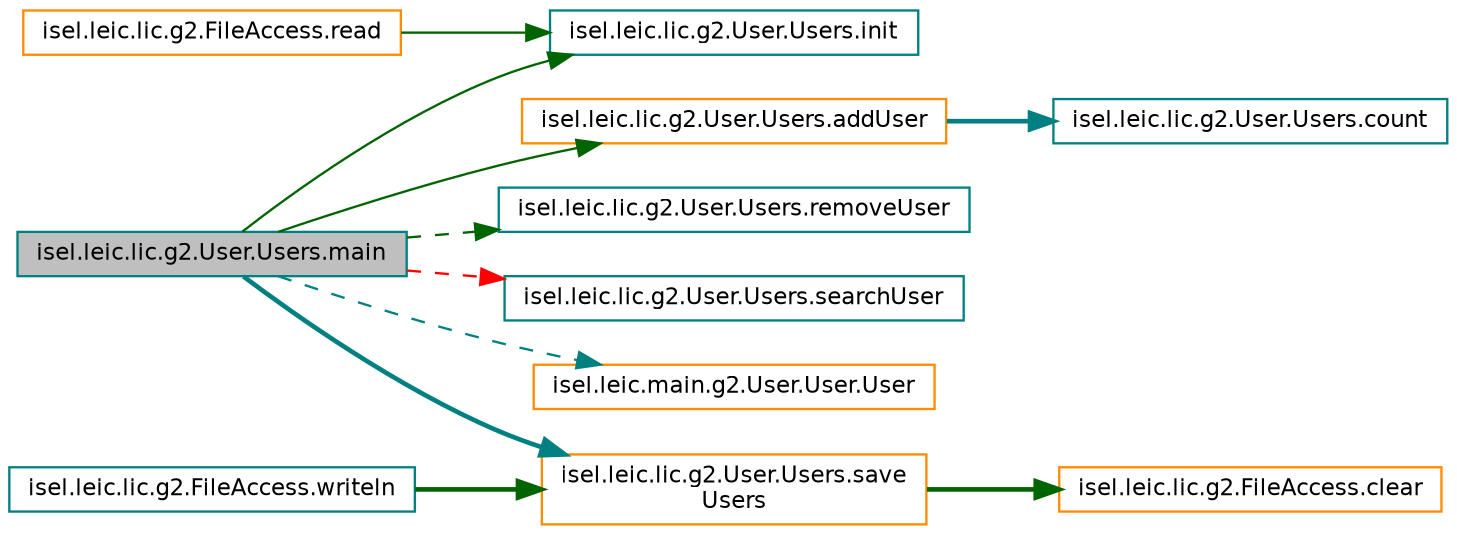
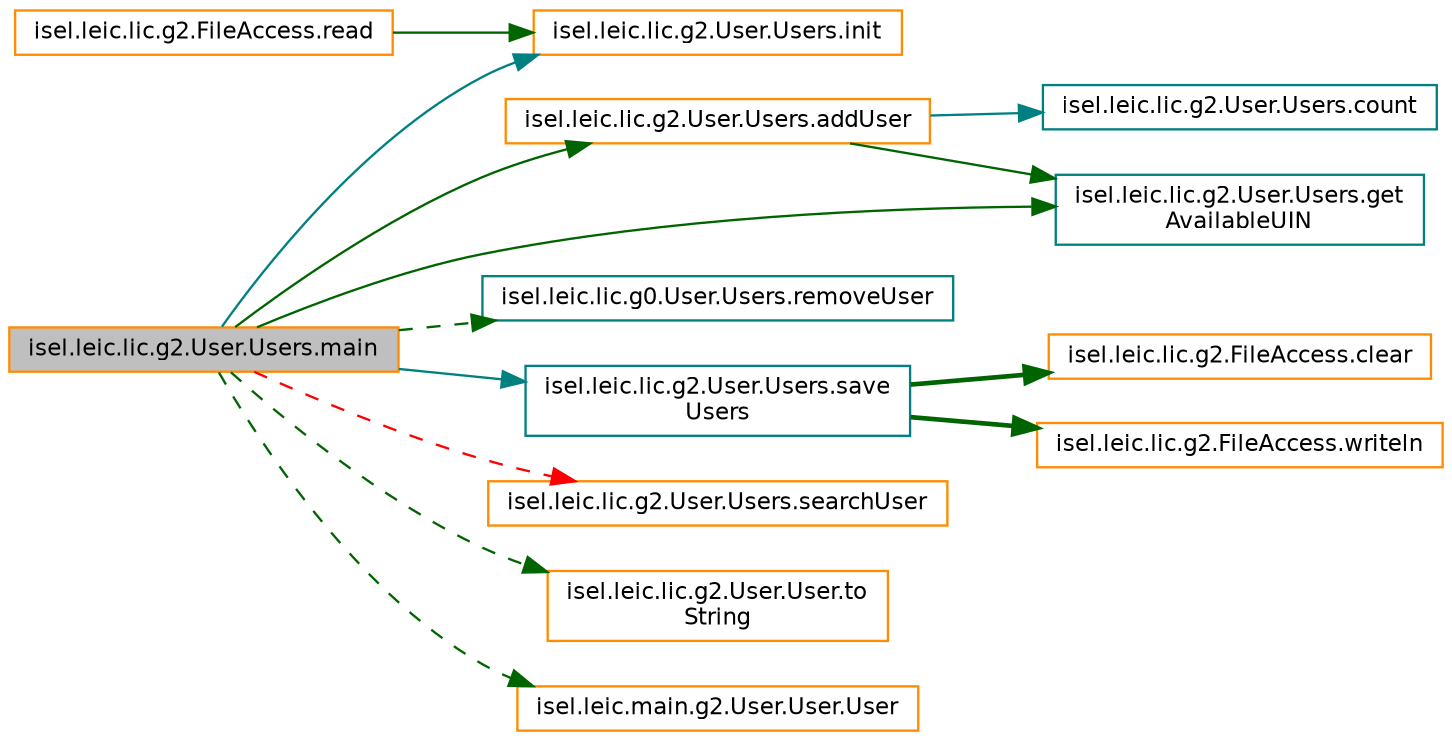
(734, 33) -> (718, 33)
(988, 121) -> (975, 114)
(388, 132) -> (352, 175)
(734, 210) -> (718, 298)
none -> (1240, 210)
(212, 254) -> (204, 350)
(734, 298) -> (718, 503)
(427, 323) -> (344, 546)
(386, 373) -> (450, 374)
(212, 489) -> (1240, 445)
(467, 489) -> (962, 422)
(734, 489) -> (718, 401)
none -> (718, 606)
